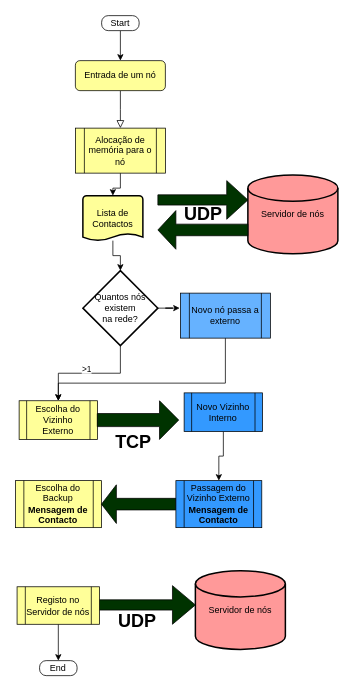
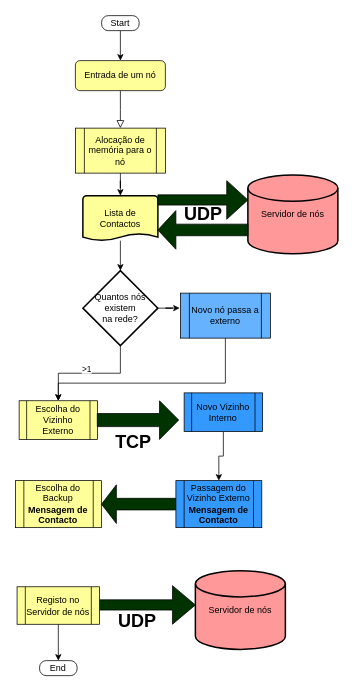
(113, 218) -> (120, 218)
